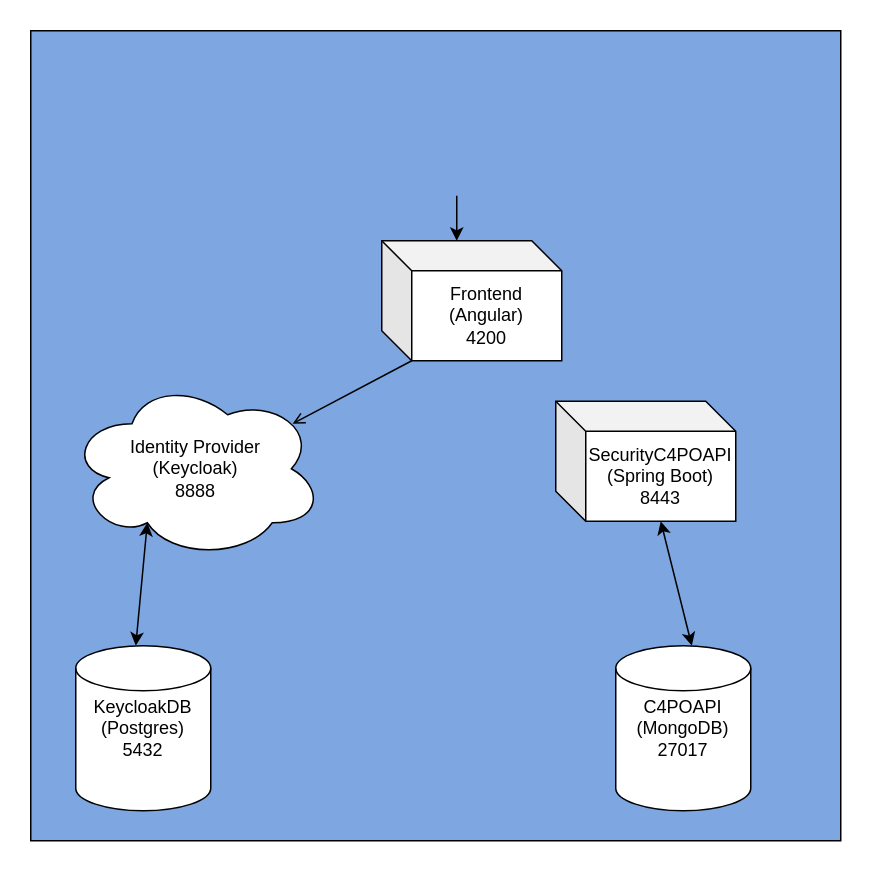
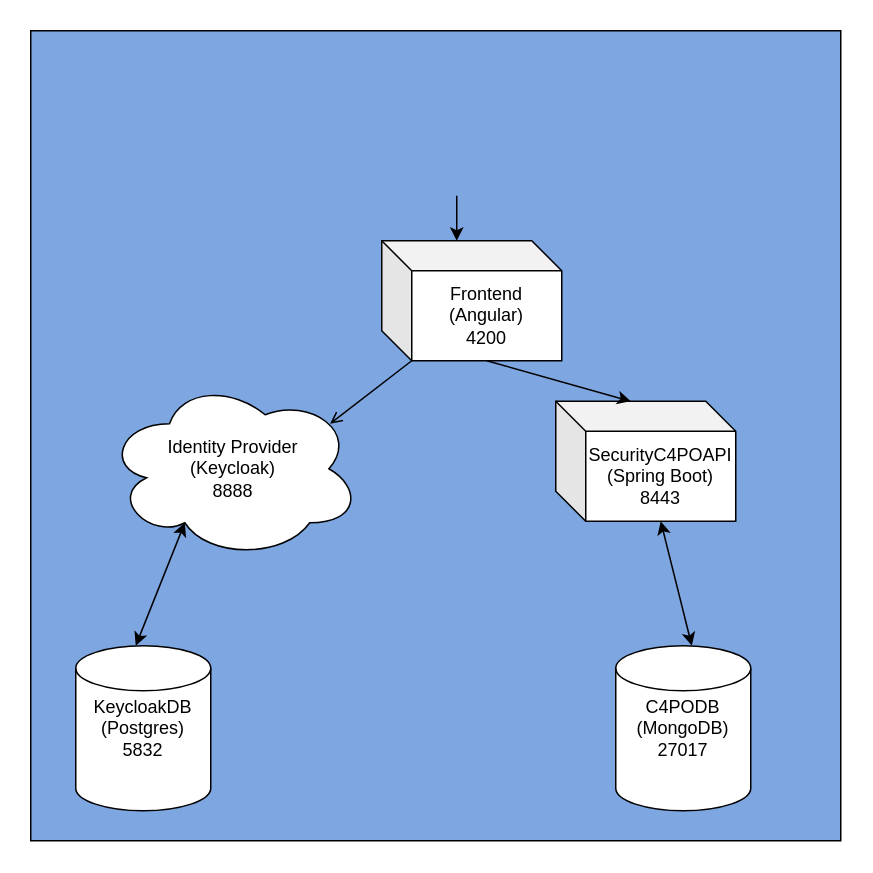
none -> (554, 380)
(196, 469) -> (233, 469)
(143, 728) -> (143, 728)
(683, 728) -> (683, 728)
